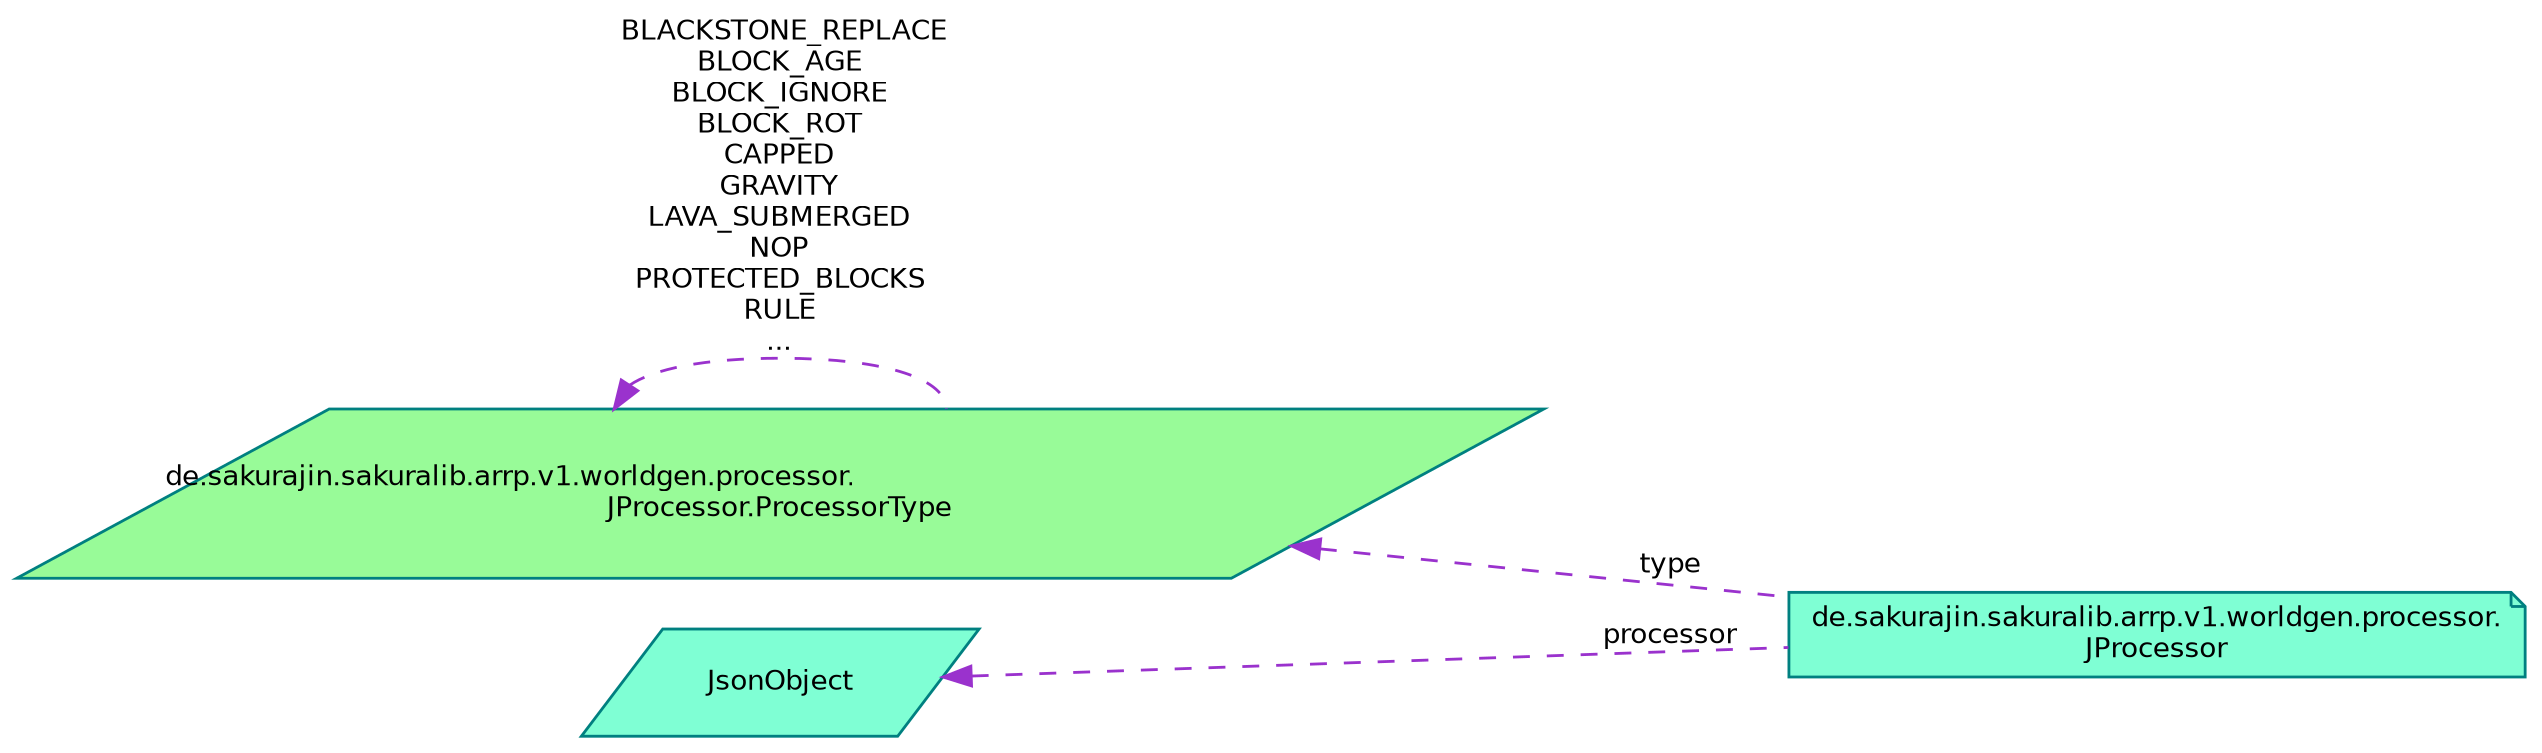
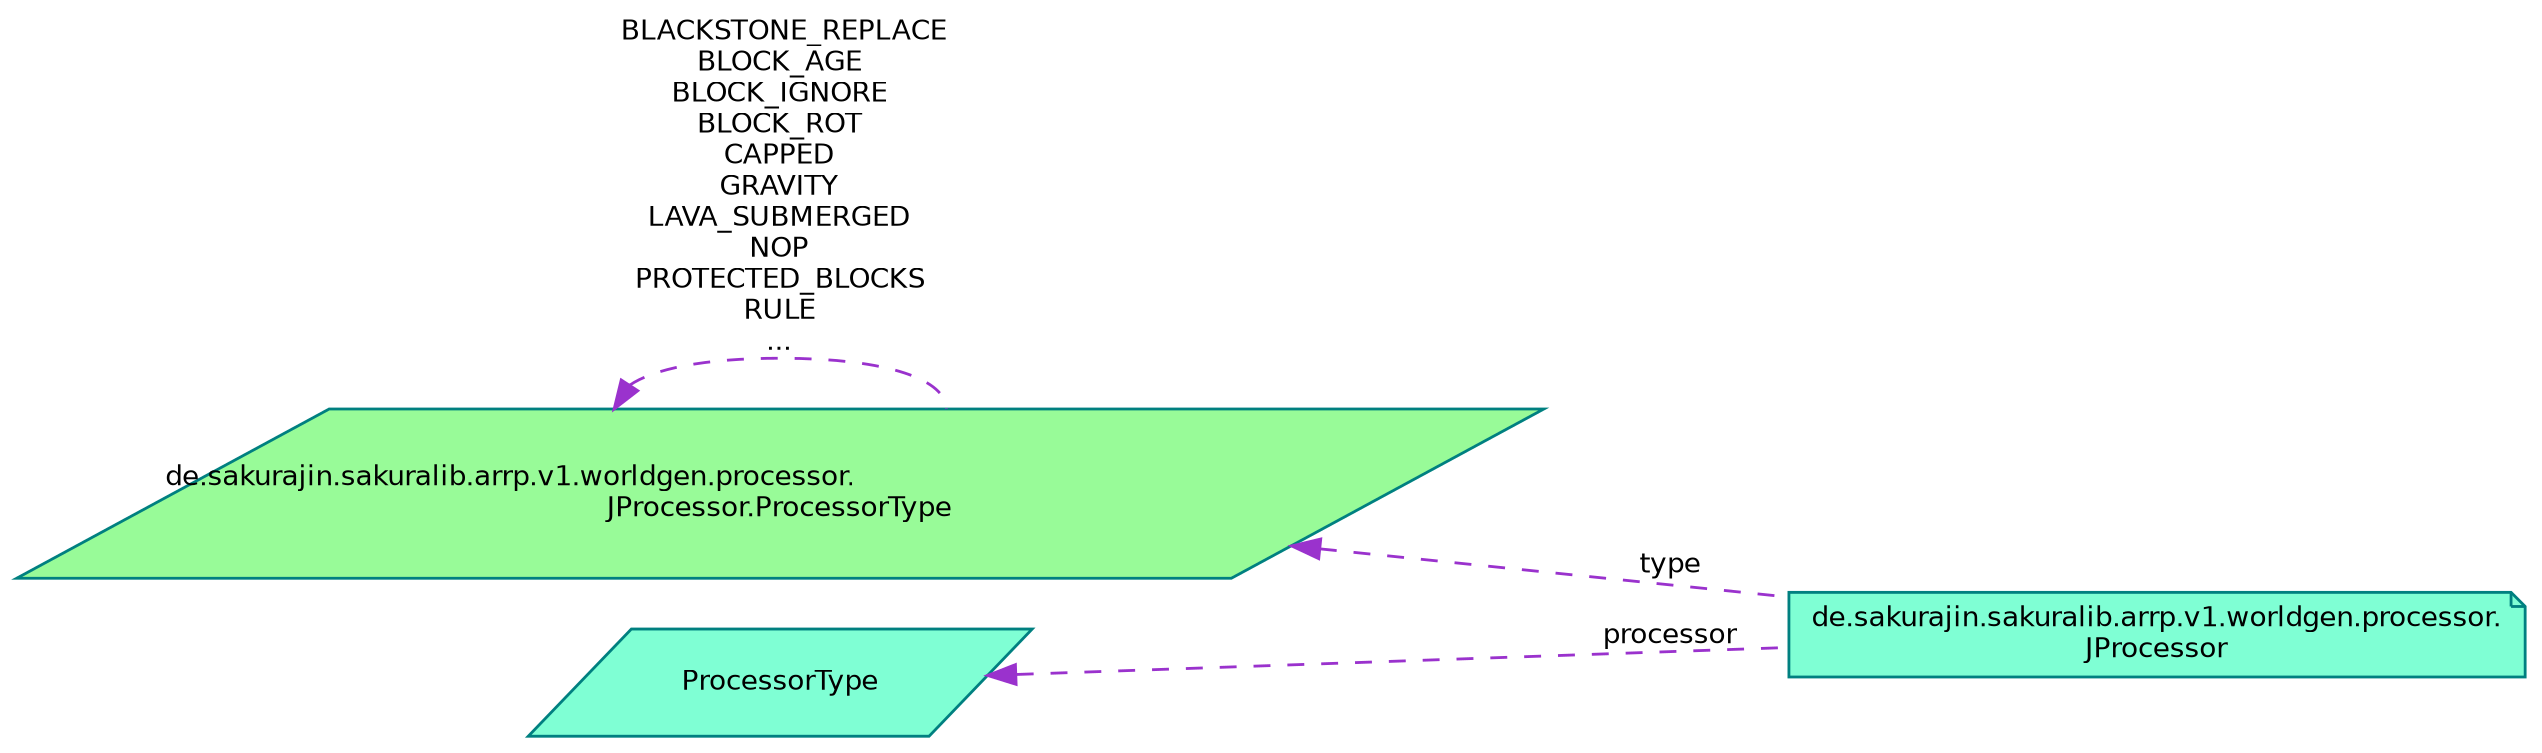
(780, 683) -> (780, 683)
